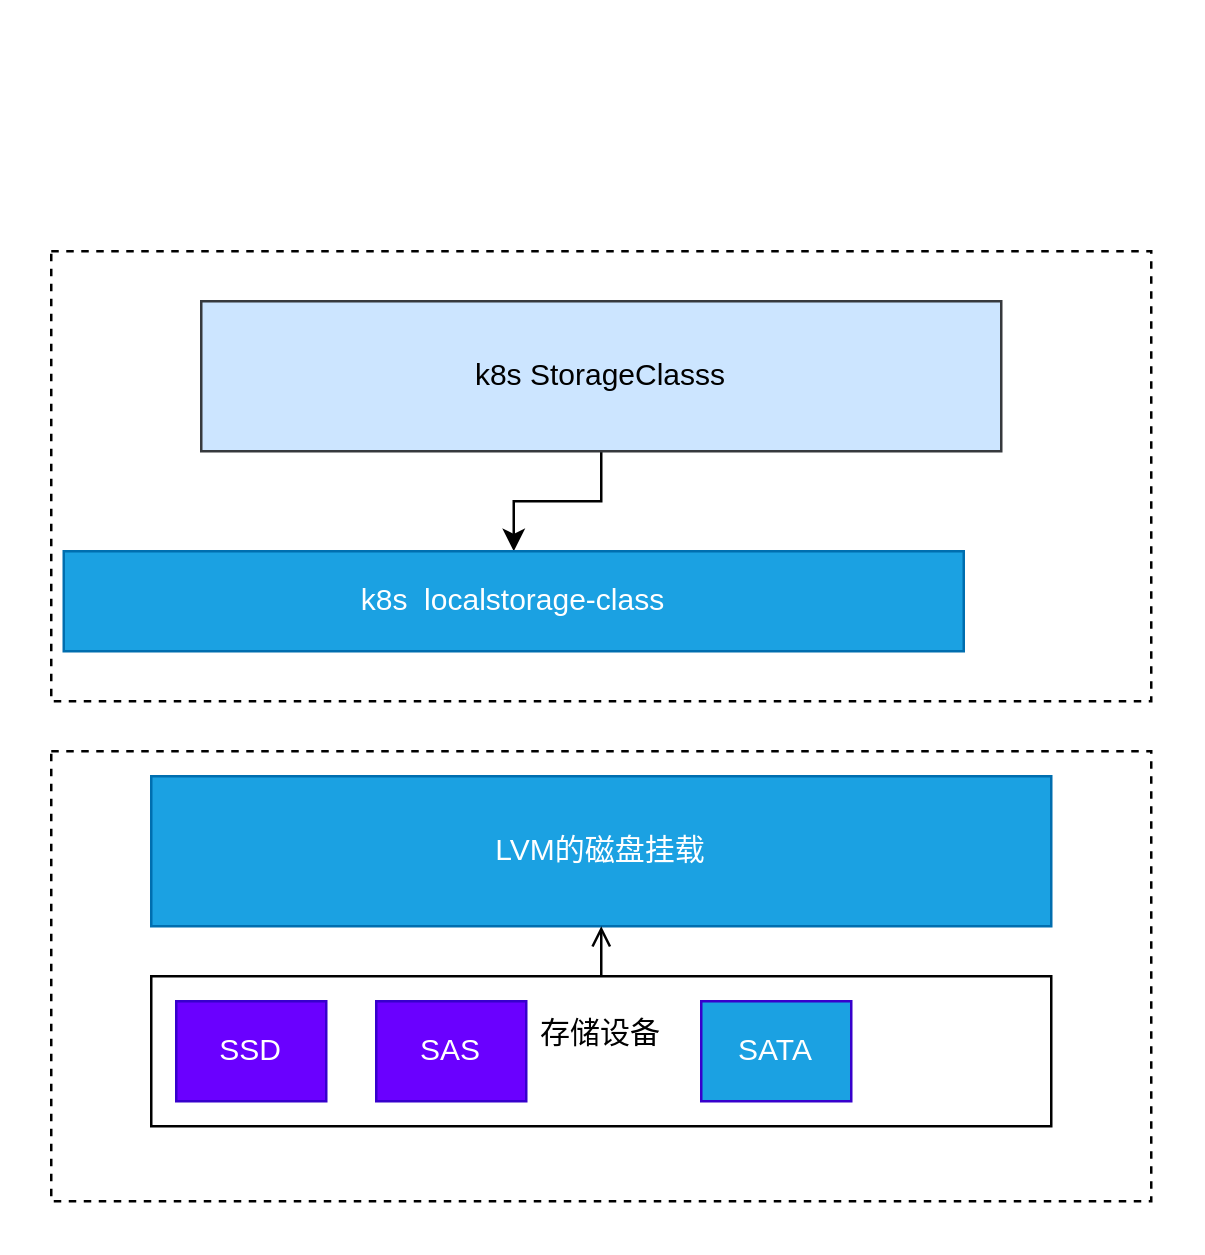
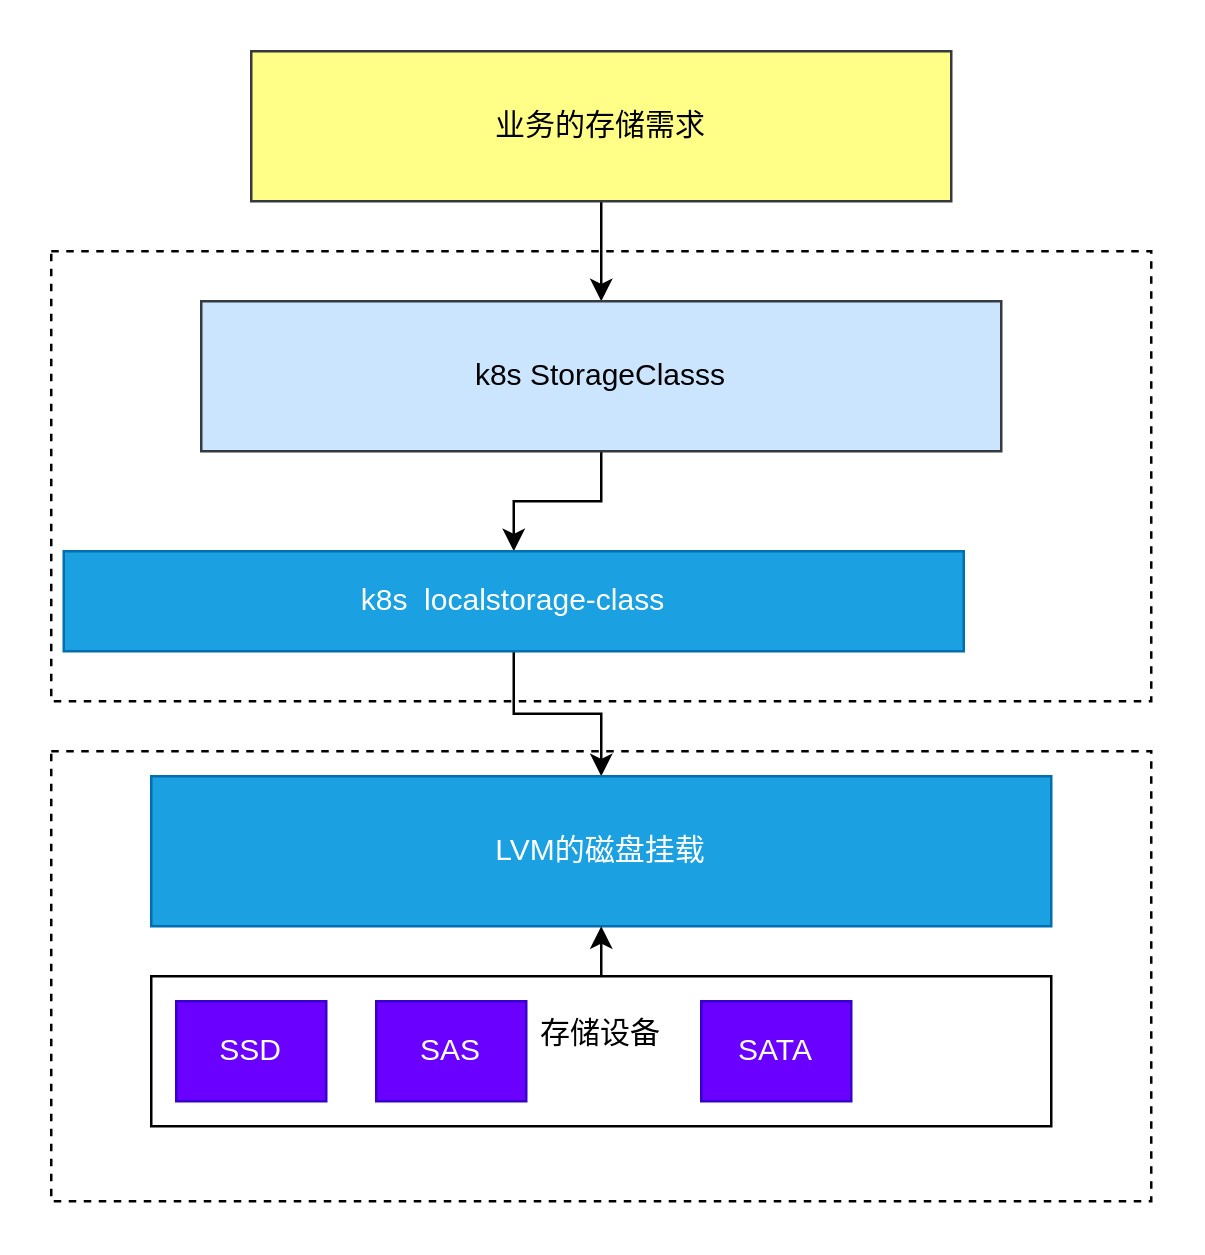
none -> (601, 126)
none -> (601, 243)
none -> (549, 714)
(601, 940) -> (601, 944)
(776, 1051) -> (776, 1051)
